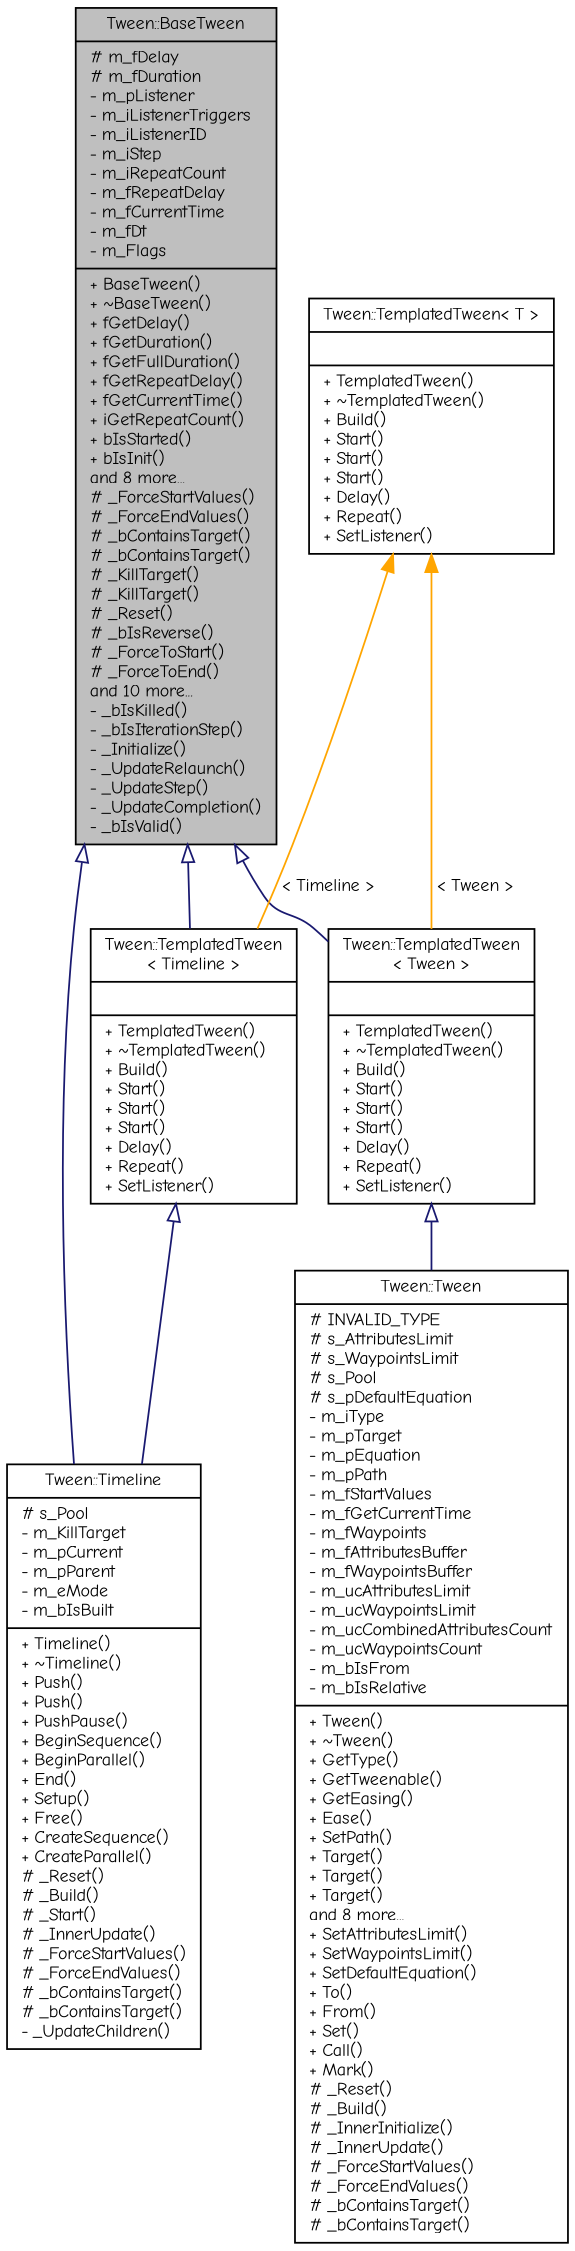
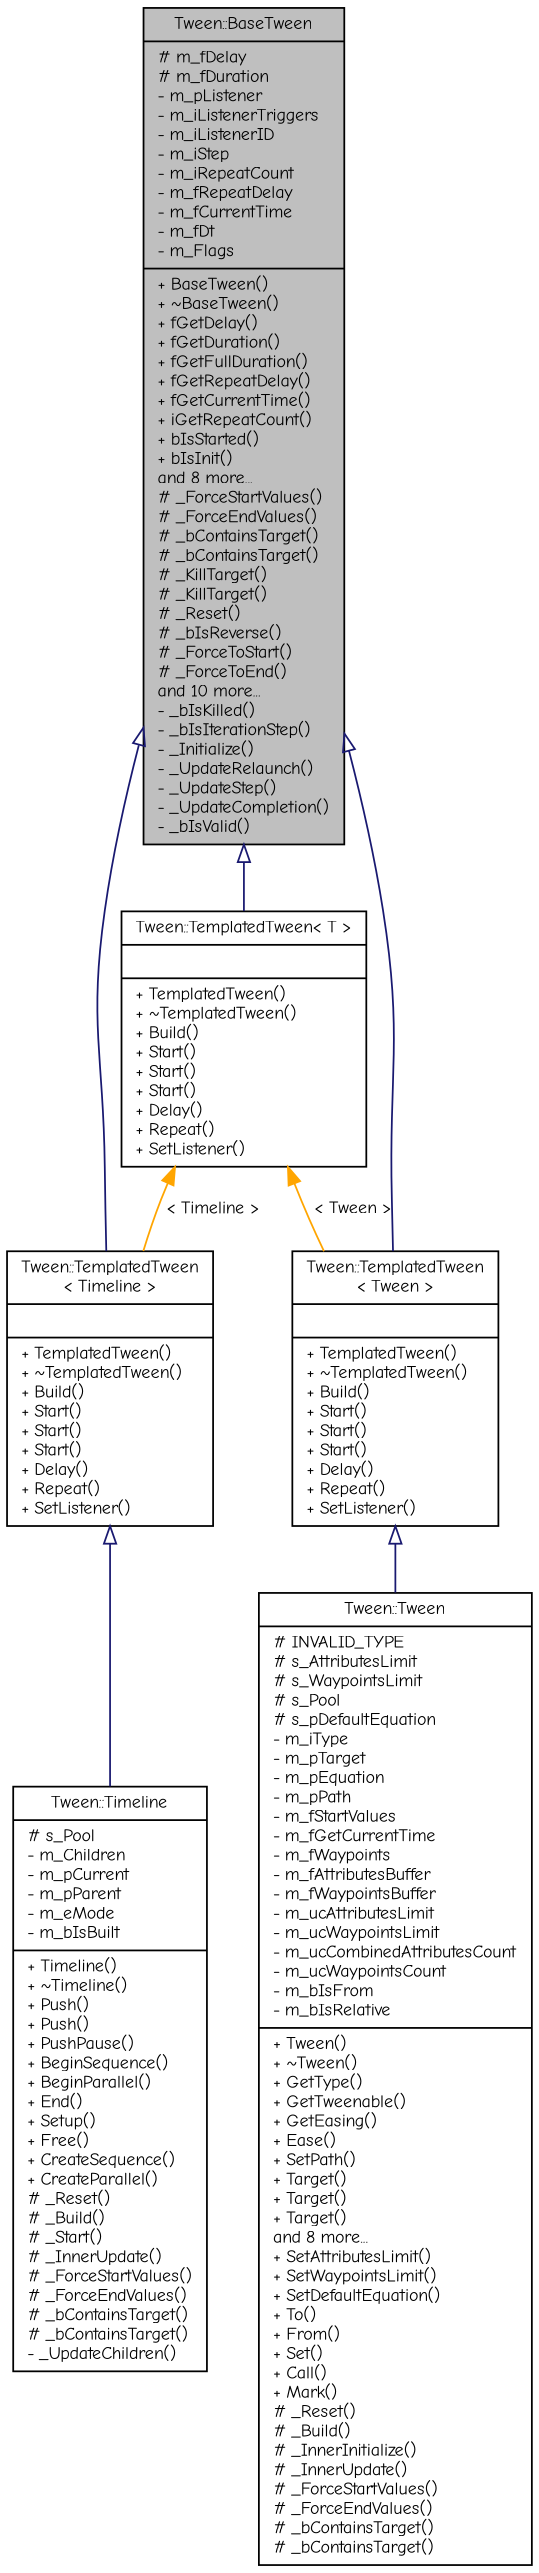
(63, 1163) -> (244, 887)
(74, 1533) -> (77, 1855)
